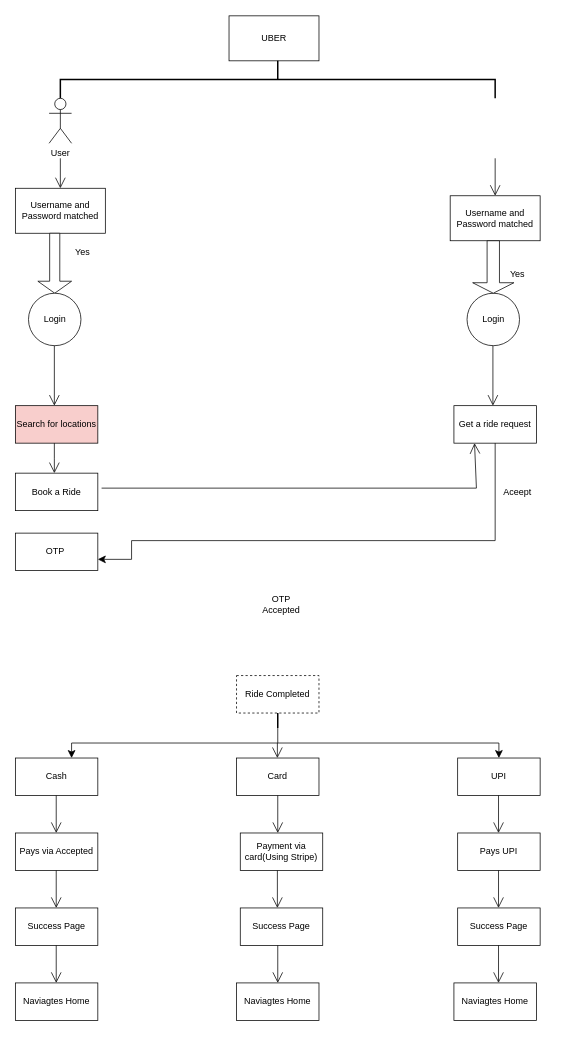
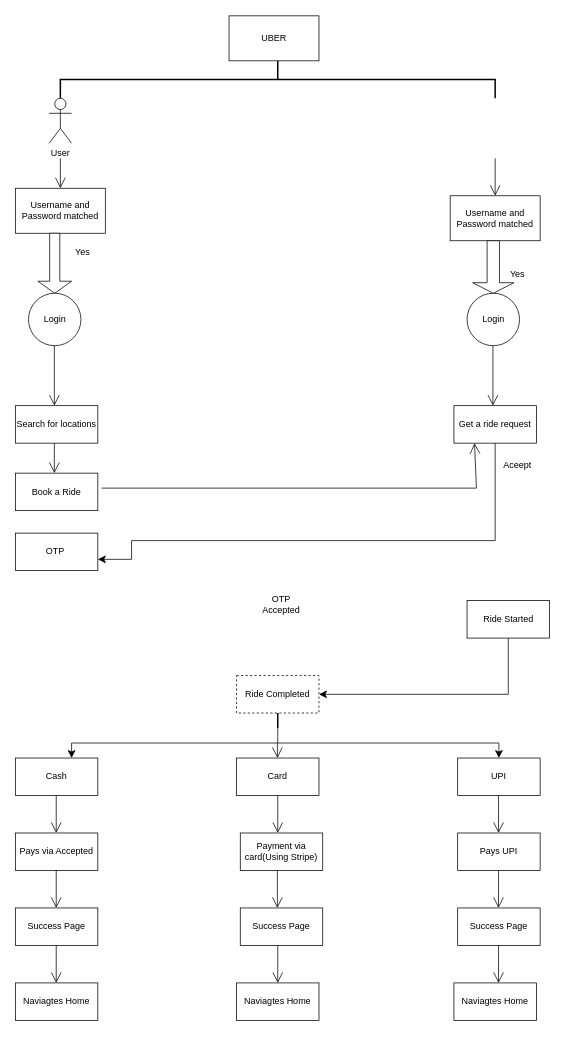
(57, 424) -> (57, 424)
(518, 492) -> (518, 465)
none -> (509, 619)
none -> (445, 694)
